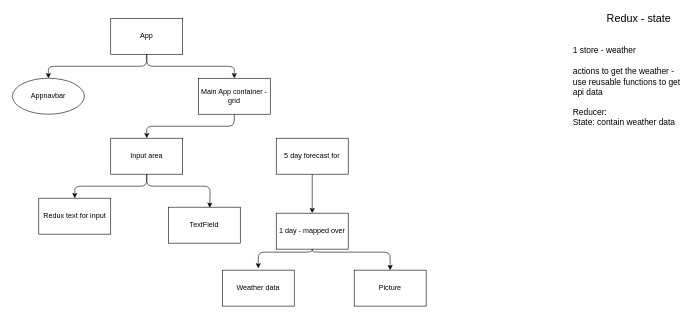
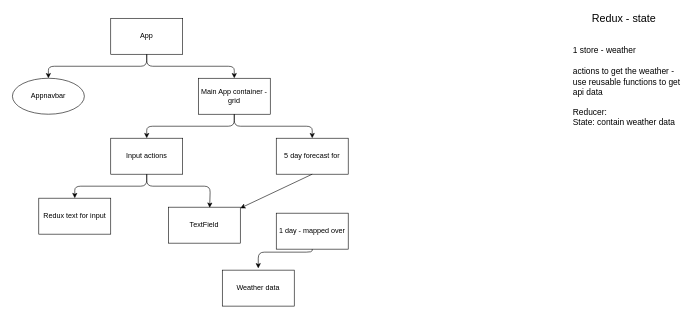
(639, 18) -> (624, 18)
none -> (310, 127)
(147, 156) -> (147, 156)
(312, 207) -> (278, 191)
(387, 253) -> none
(390, 288) -> none
